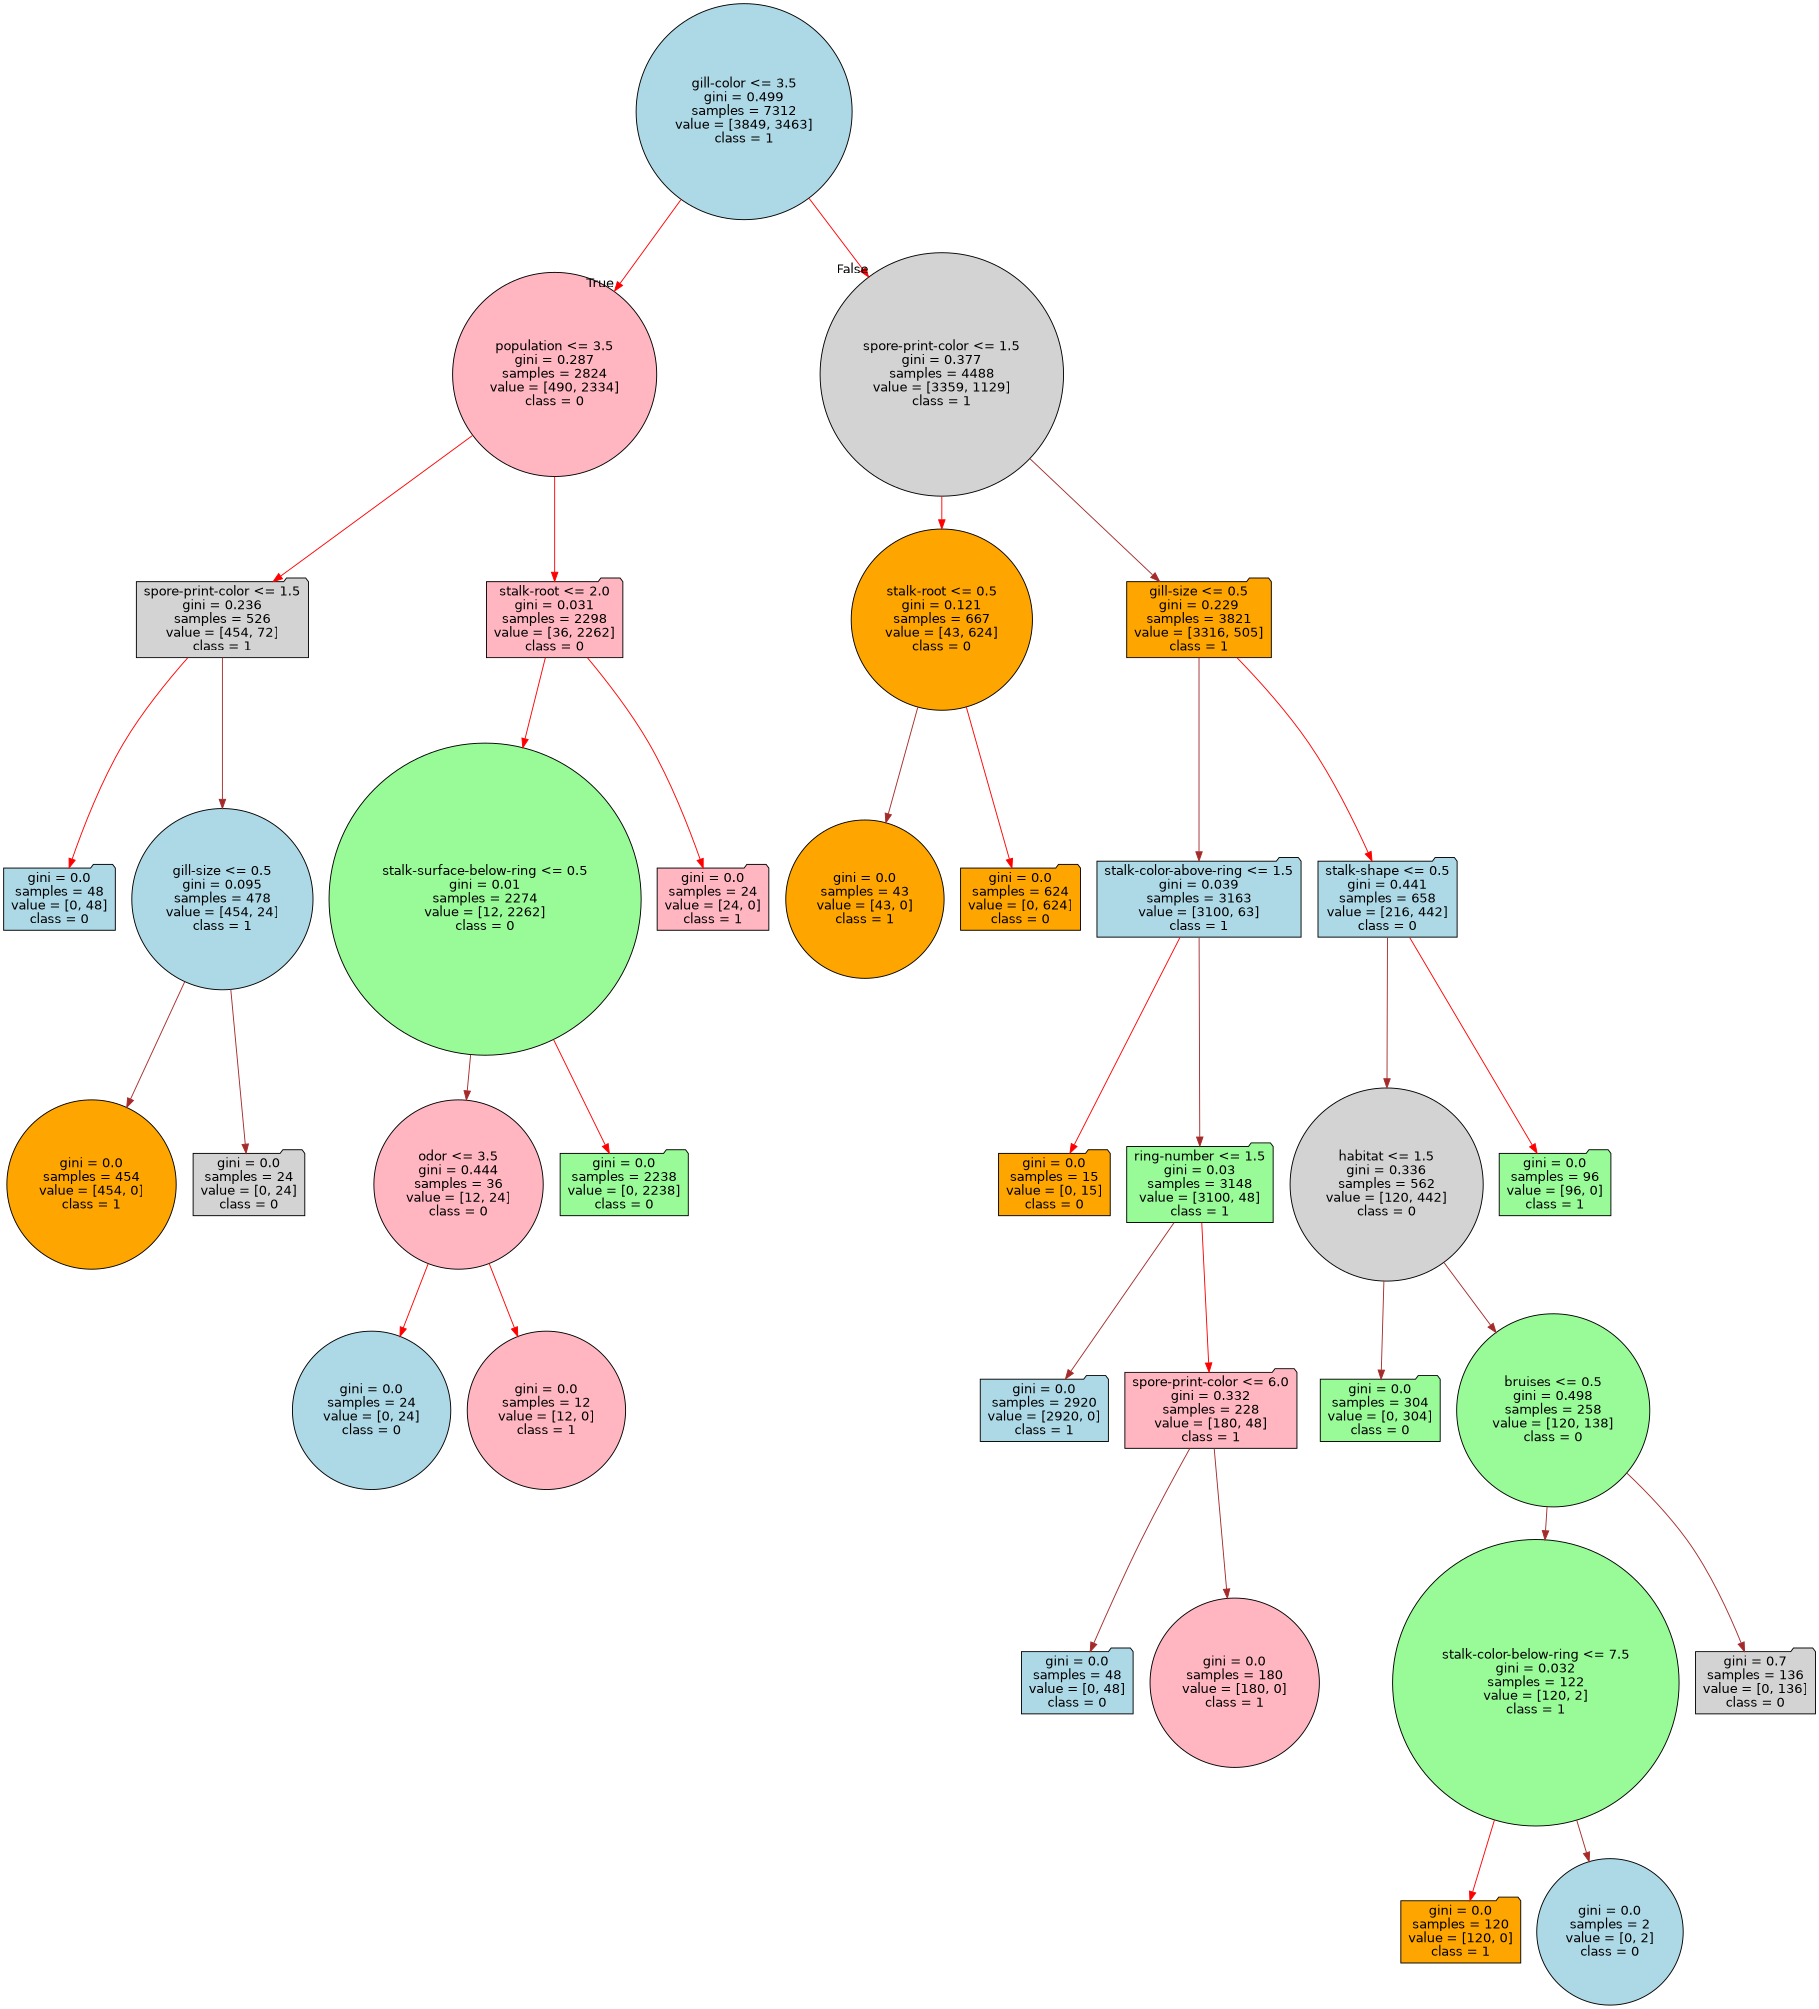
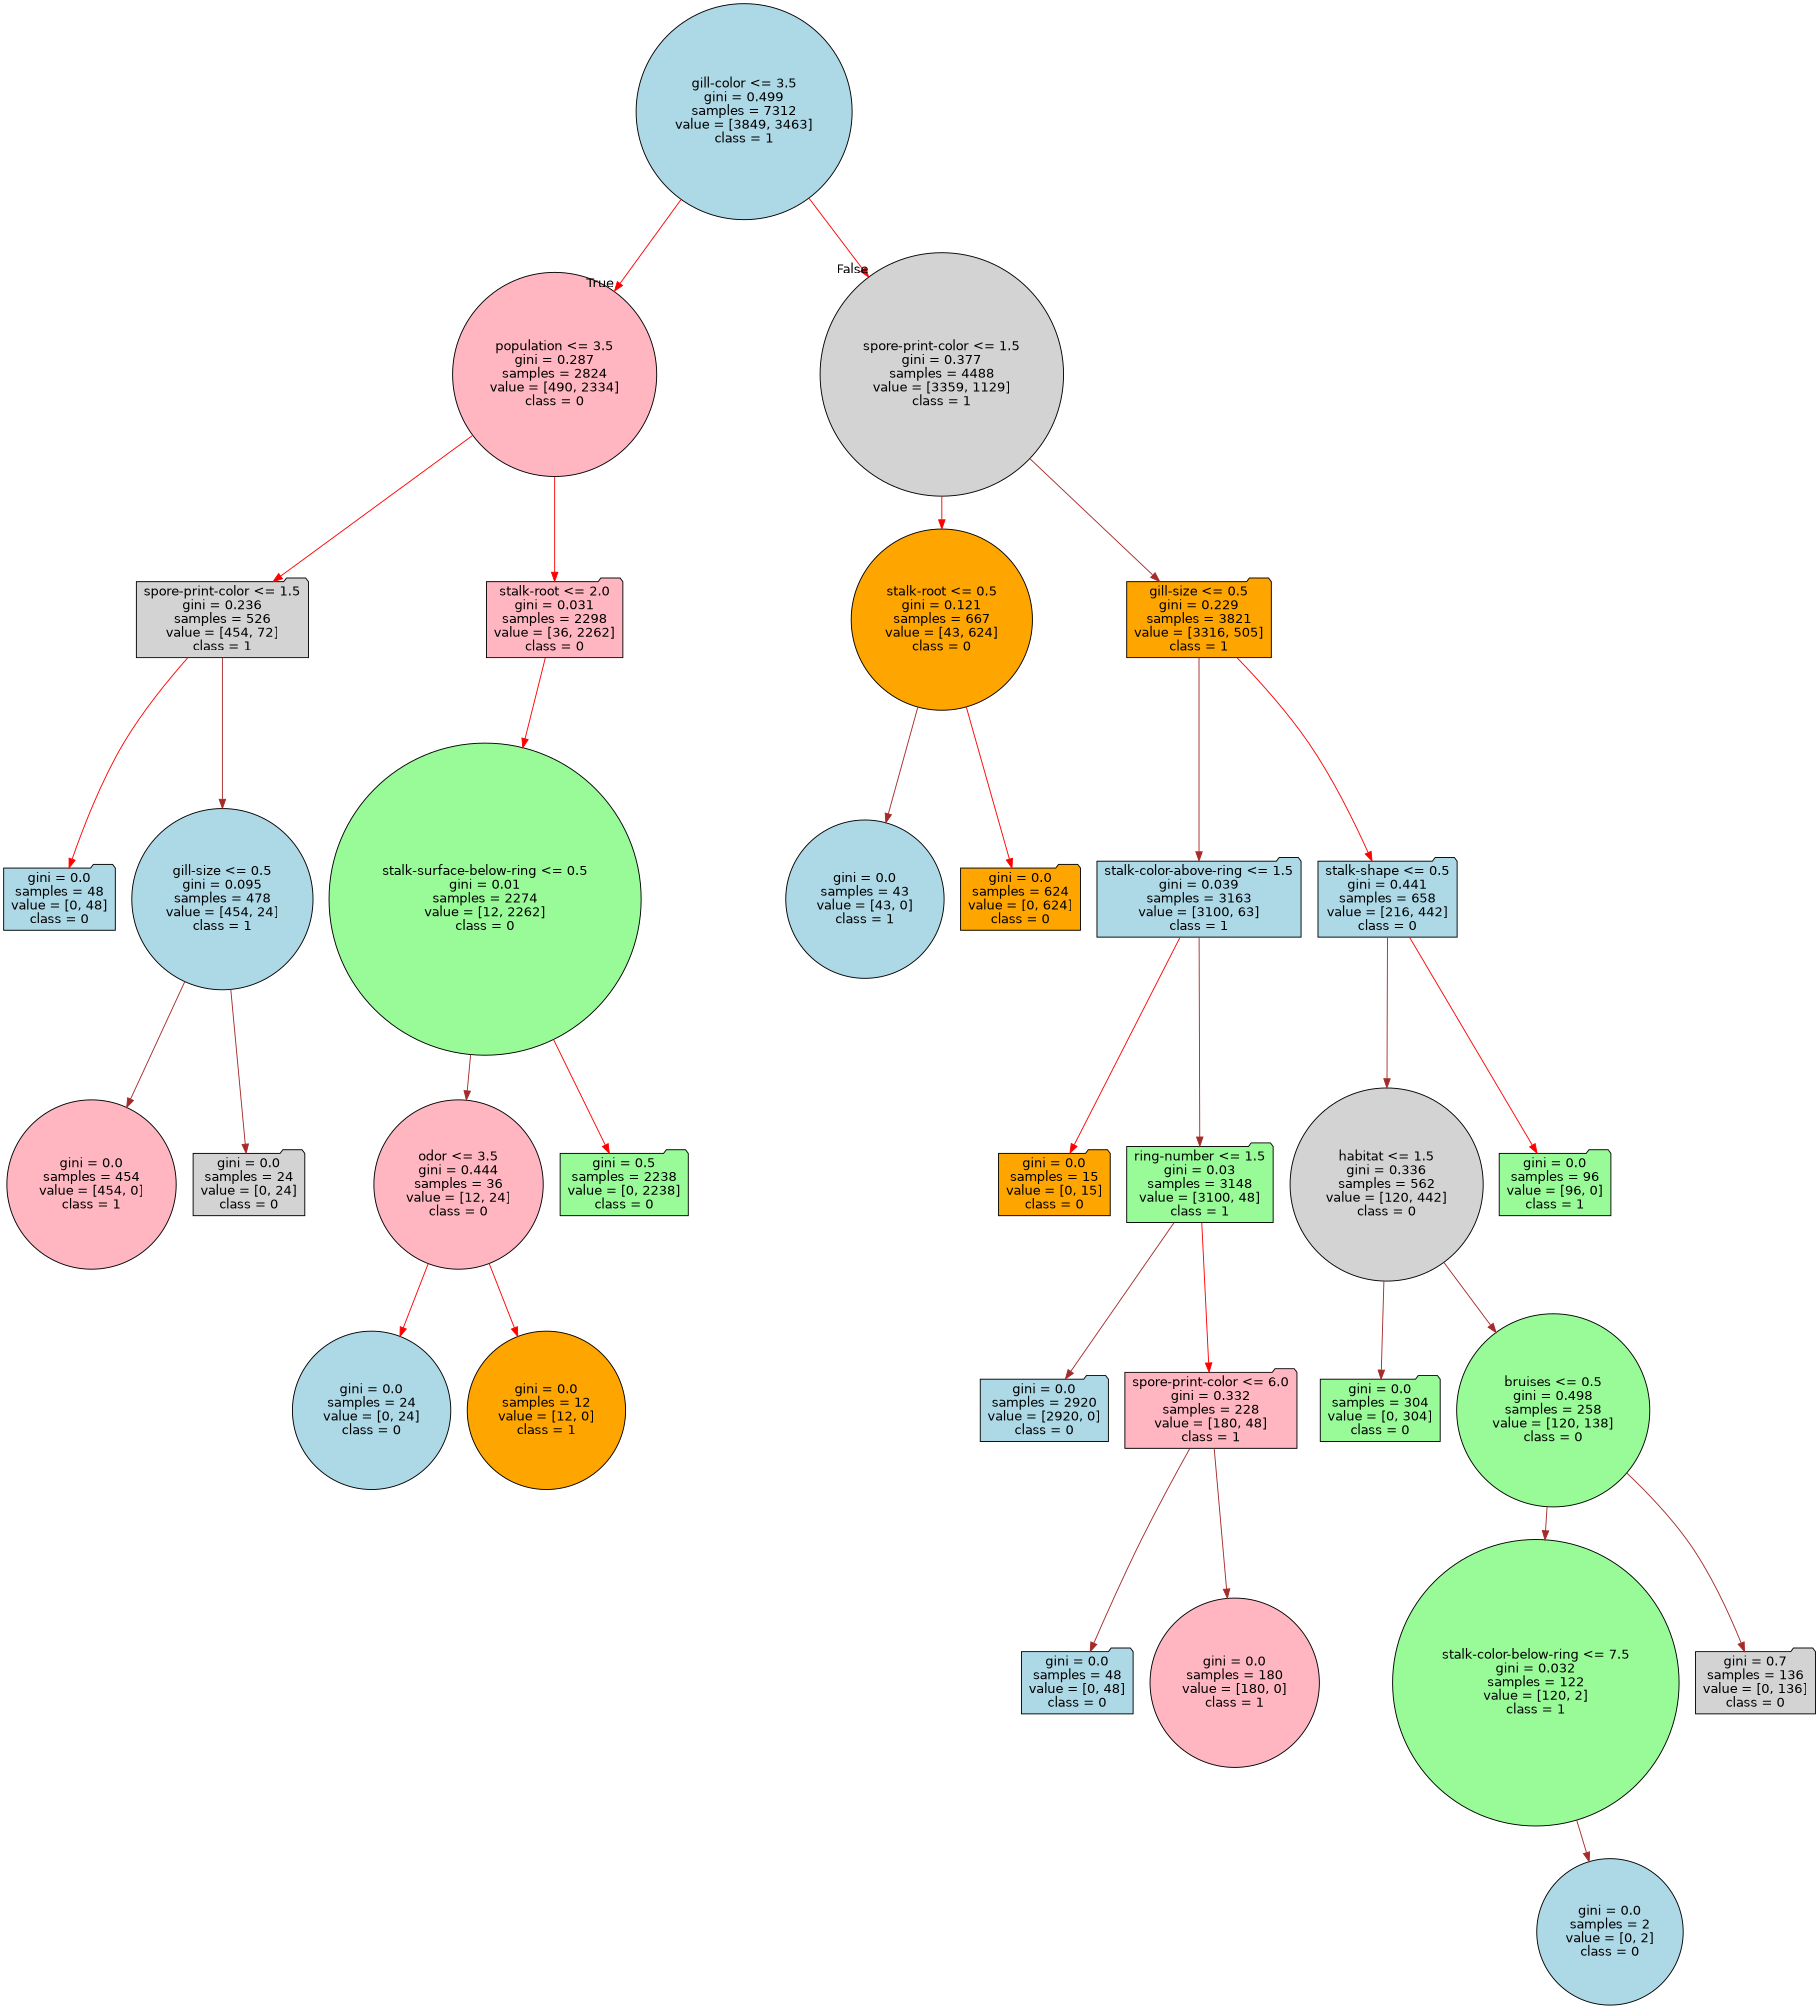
(713, 899) -> none
(865, 899) -> (865, 899)
(92, 1185) -> (92, 1185)
(624, 1185) -> (624, 1185)
(546, 1410) -> (546, 1410)
(1044, 1410) -> (1044, 1410)
(1461, 1932) -> none
